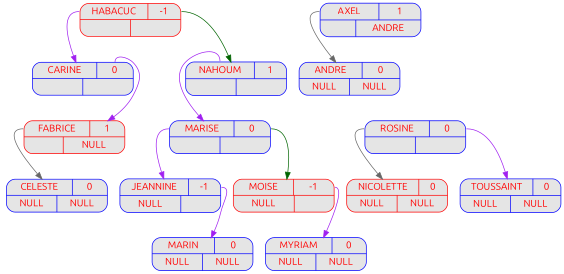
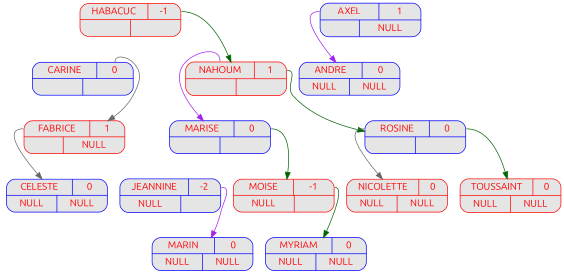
(388, 28) -> (390, 28)
(67, 31) -> none
(315, 33) -> (315, 33)
(236, 79) -> (236, 79)
(139, 82) -> (139, 82)
none -> (310, 110)
(492, 144) -> (492, 144)
(156, 147) -> none
(205, 187) -> (205, 187)
(511, 196) -> (511, 196)
(335, 209) -> (335, 209)
